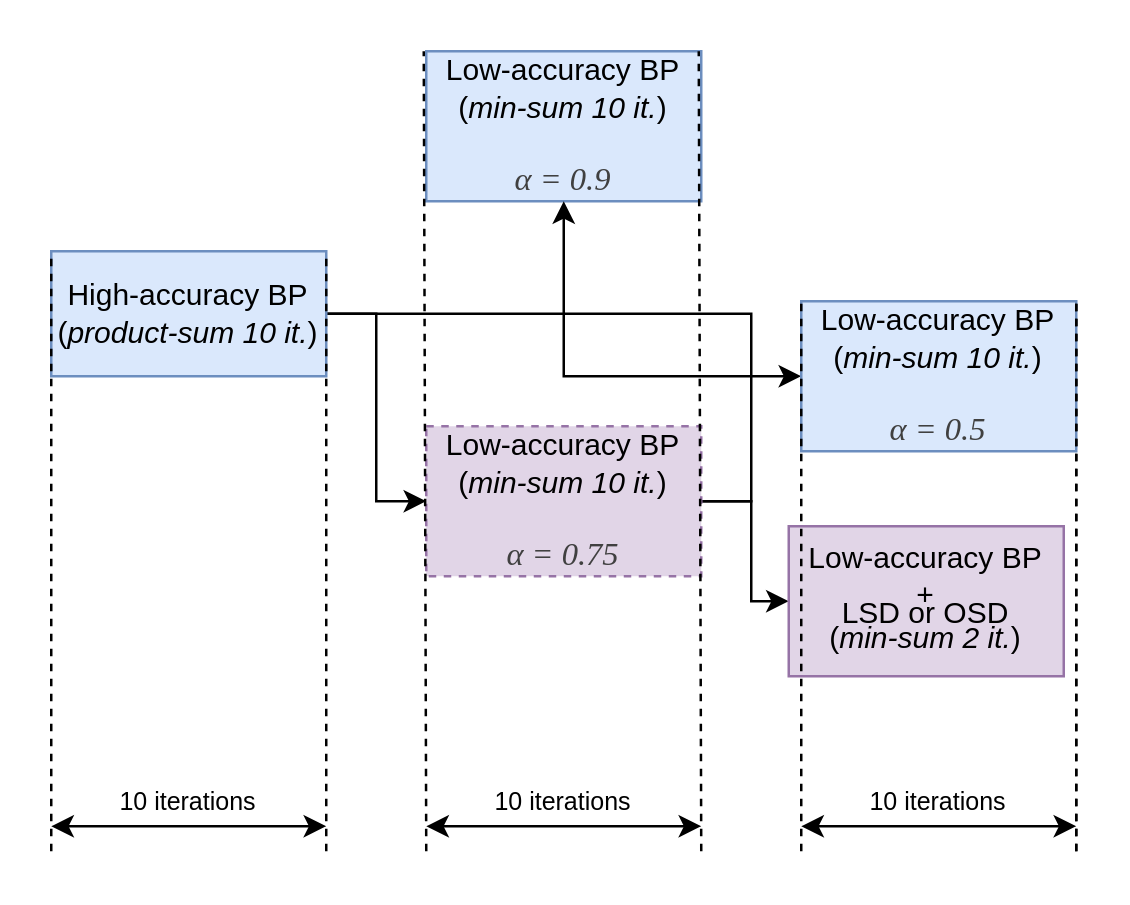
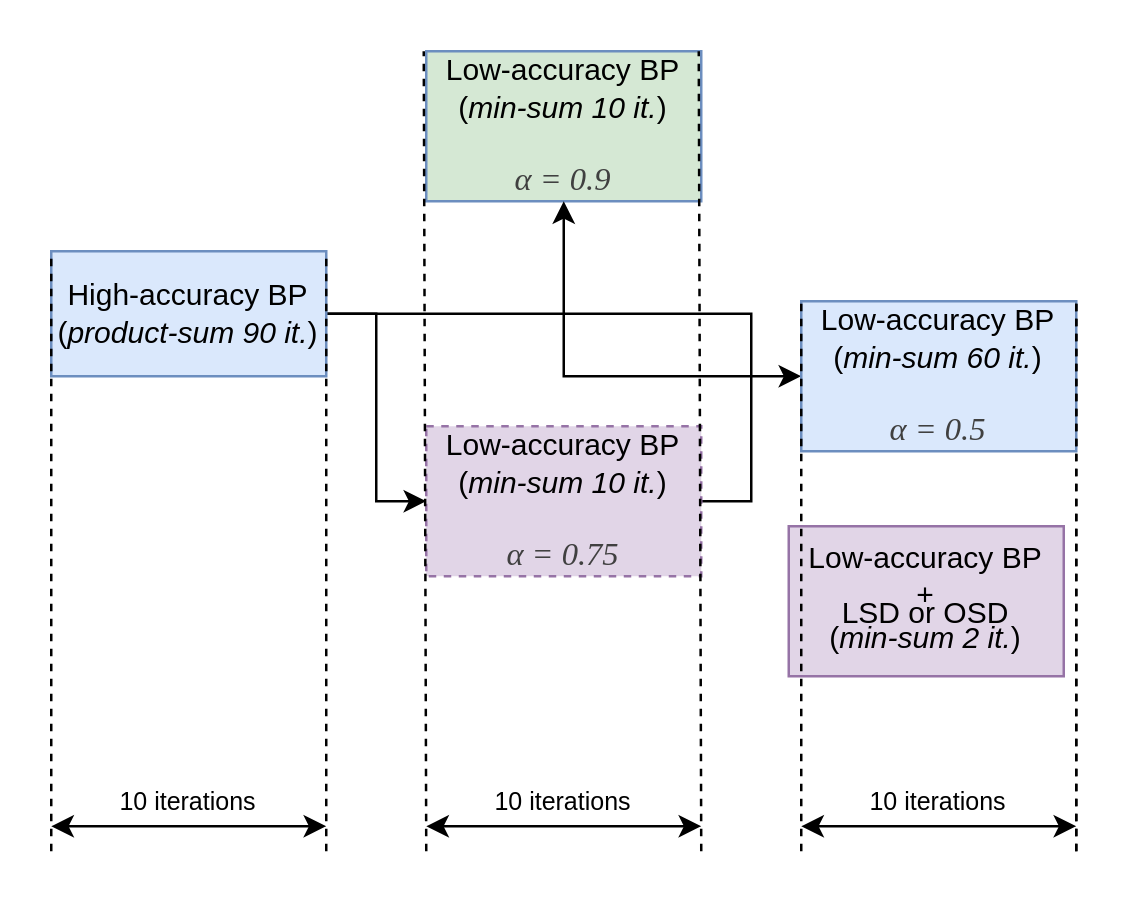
(564, 126) -> (564, 126)
(189, 314) -> (189, 314)
(939, 376) -> (939, 376)
(751, 564) -> none
